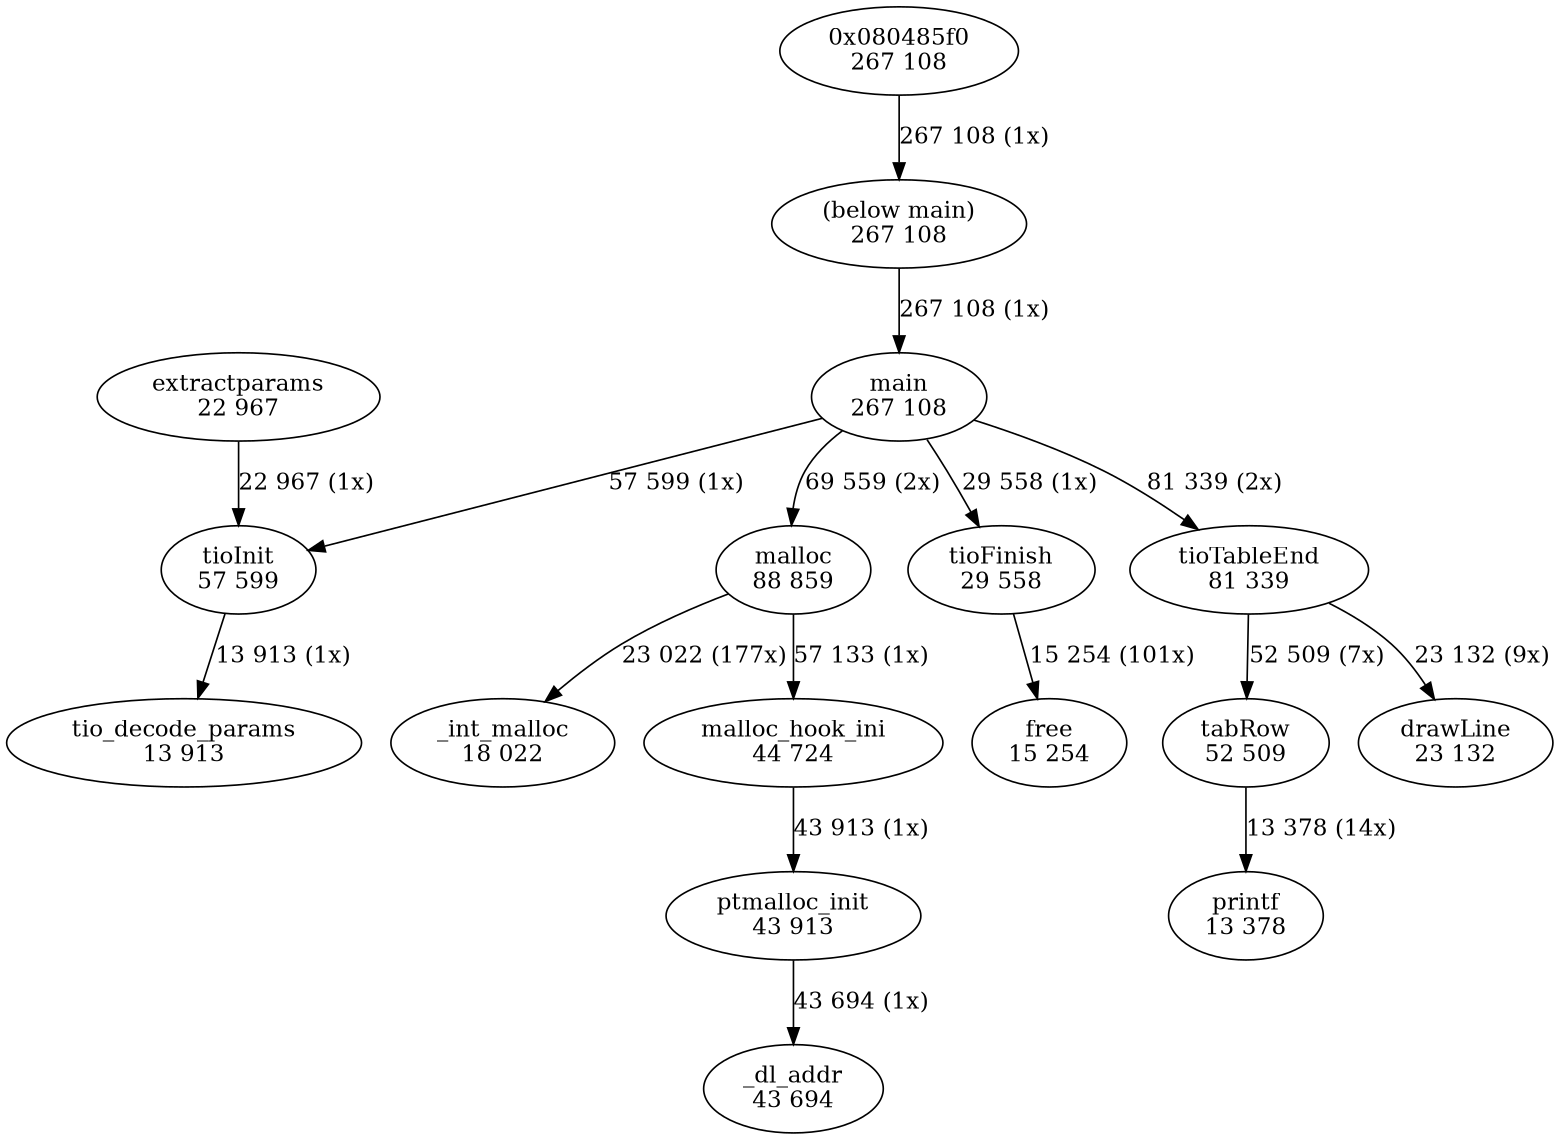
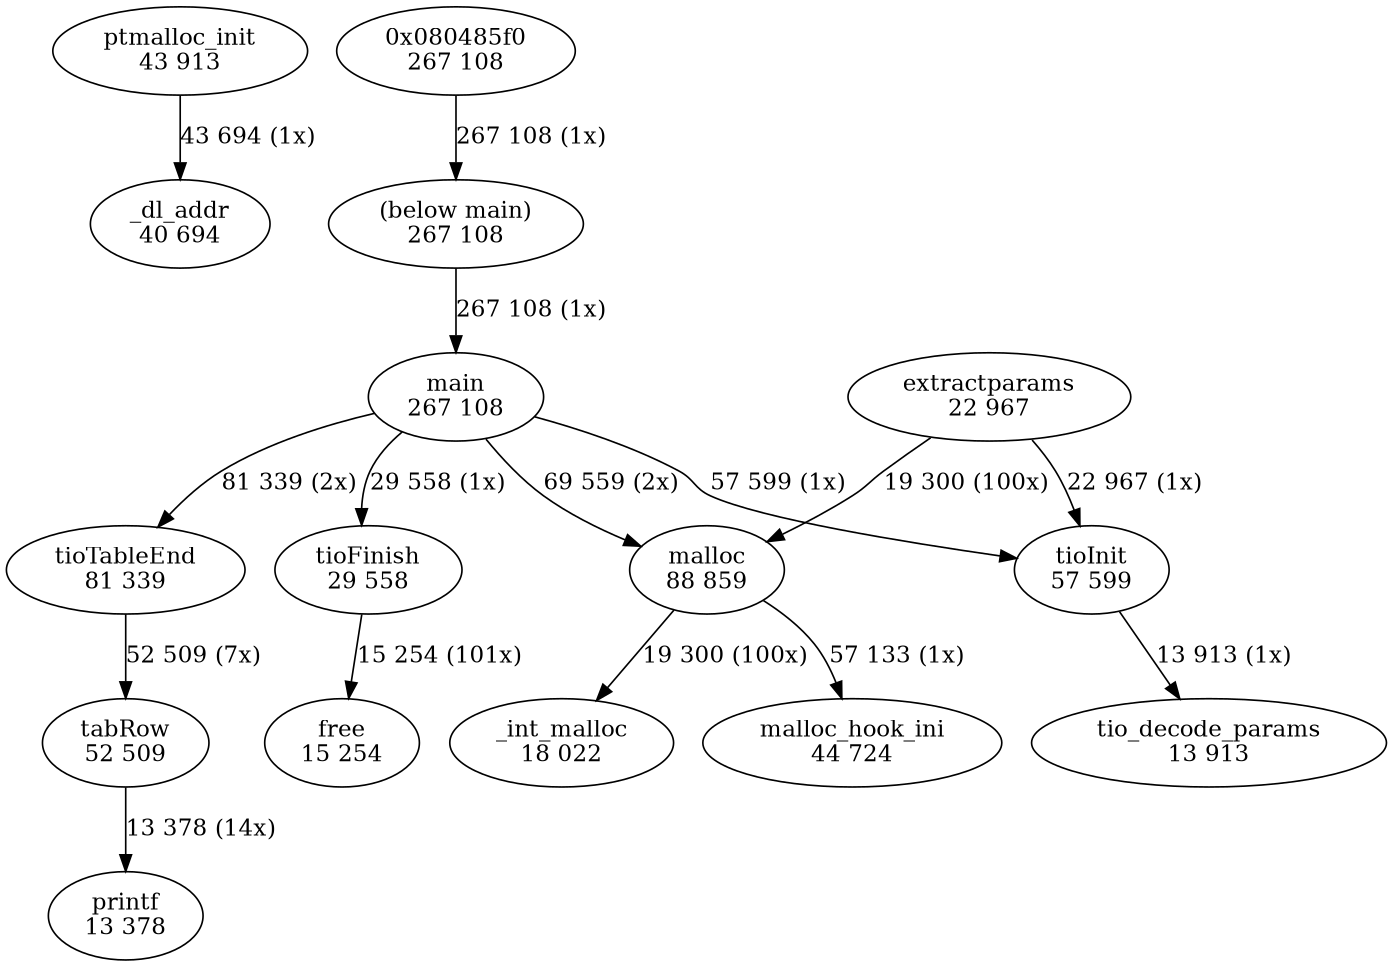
none -> (860, 491)
(704, 656) -> (725, 656)
(1456, 743) -> none
(793, 821) -> none
(793, 1089) -> (180, 224)
